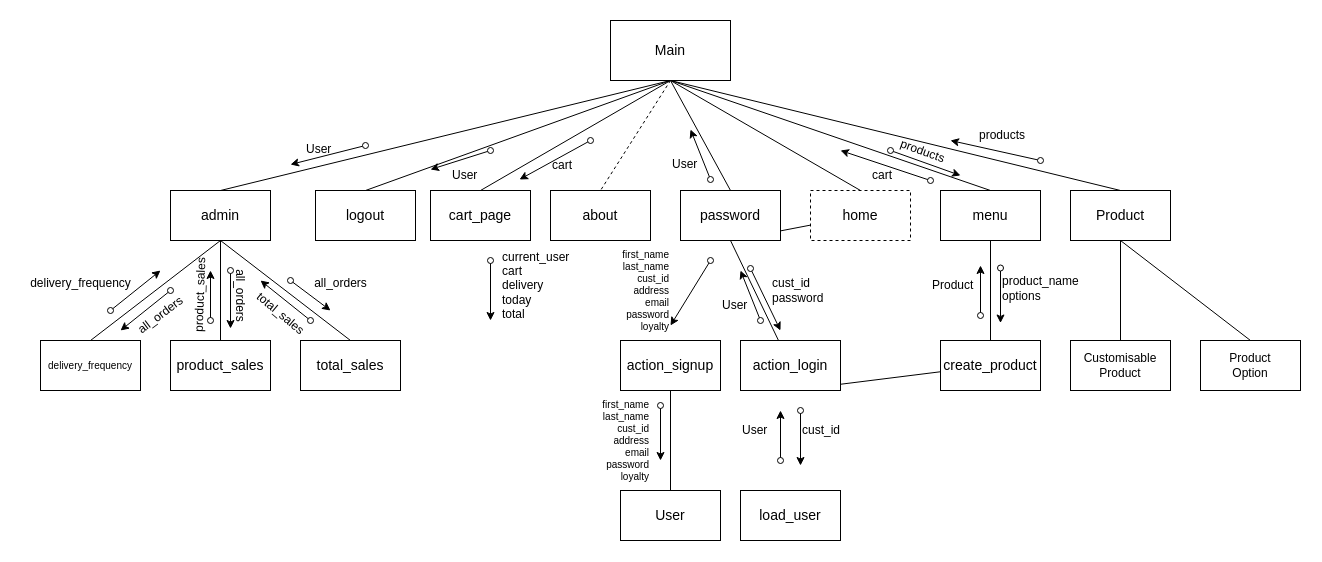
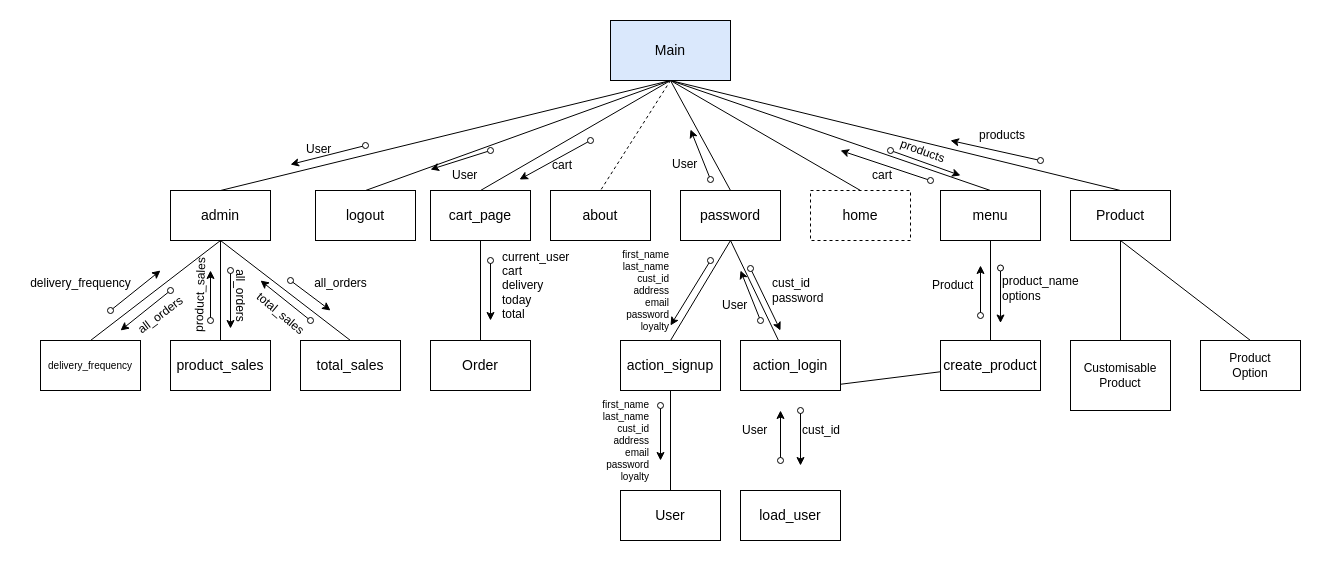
(671, 51) -> (671, 51)
(795, 228) -> (700, 291)
none -> (481, 291)
none -> (481, 366)
(1121, 366) -> (1121, 376)
